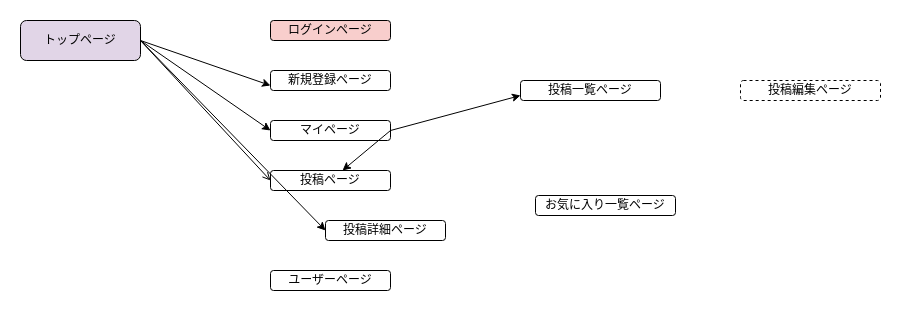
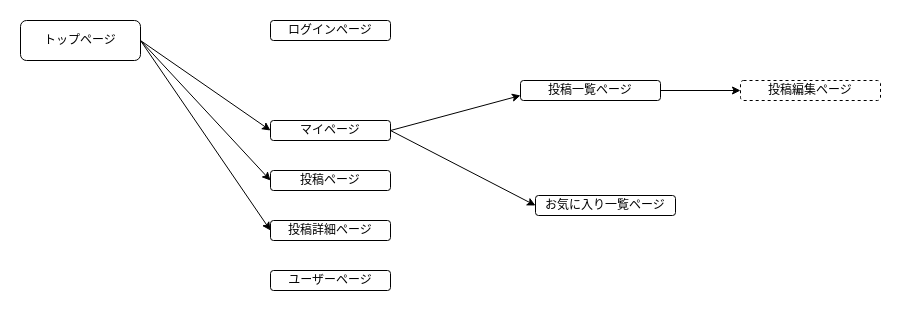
(331, 31) -> (331, 31)
(81, 41) -> (81, 41)
(205, 63) -> none
(331, 81) -> none
none -> (697, 91)
(368, 149) -> (460, 167)
(266, 175) -> (265, 174)
(386, 231) -> (331, 231)
